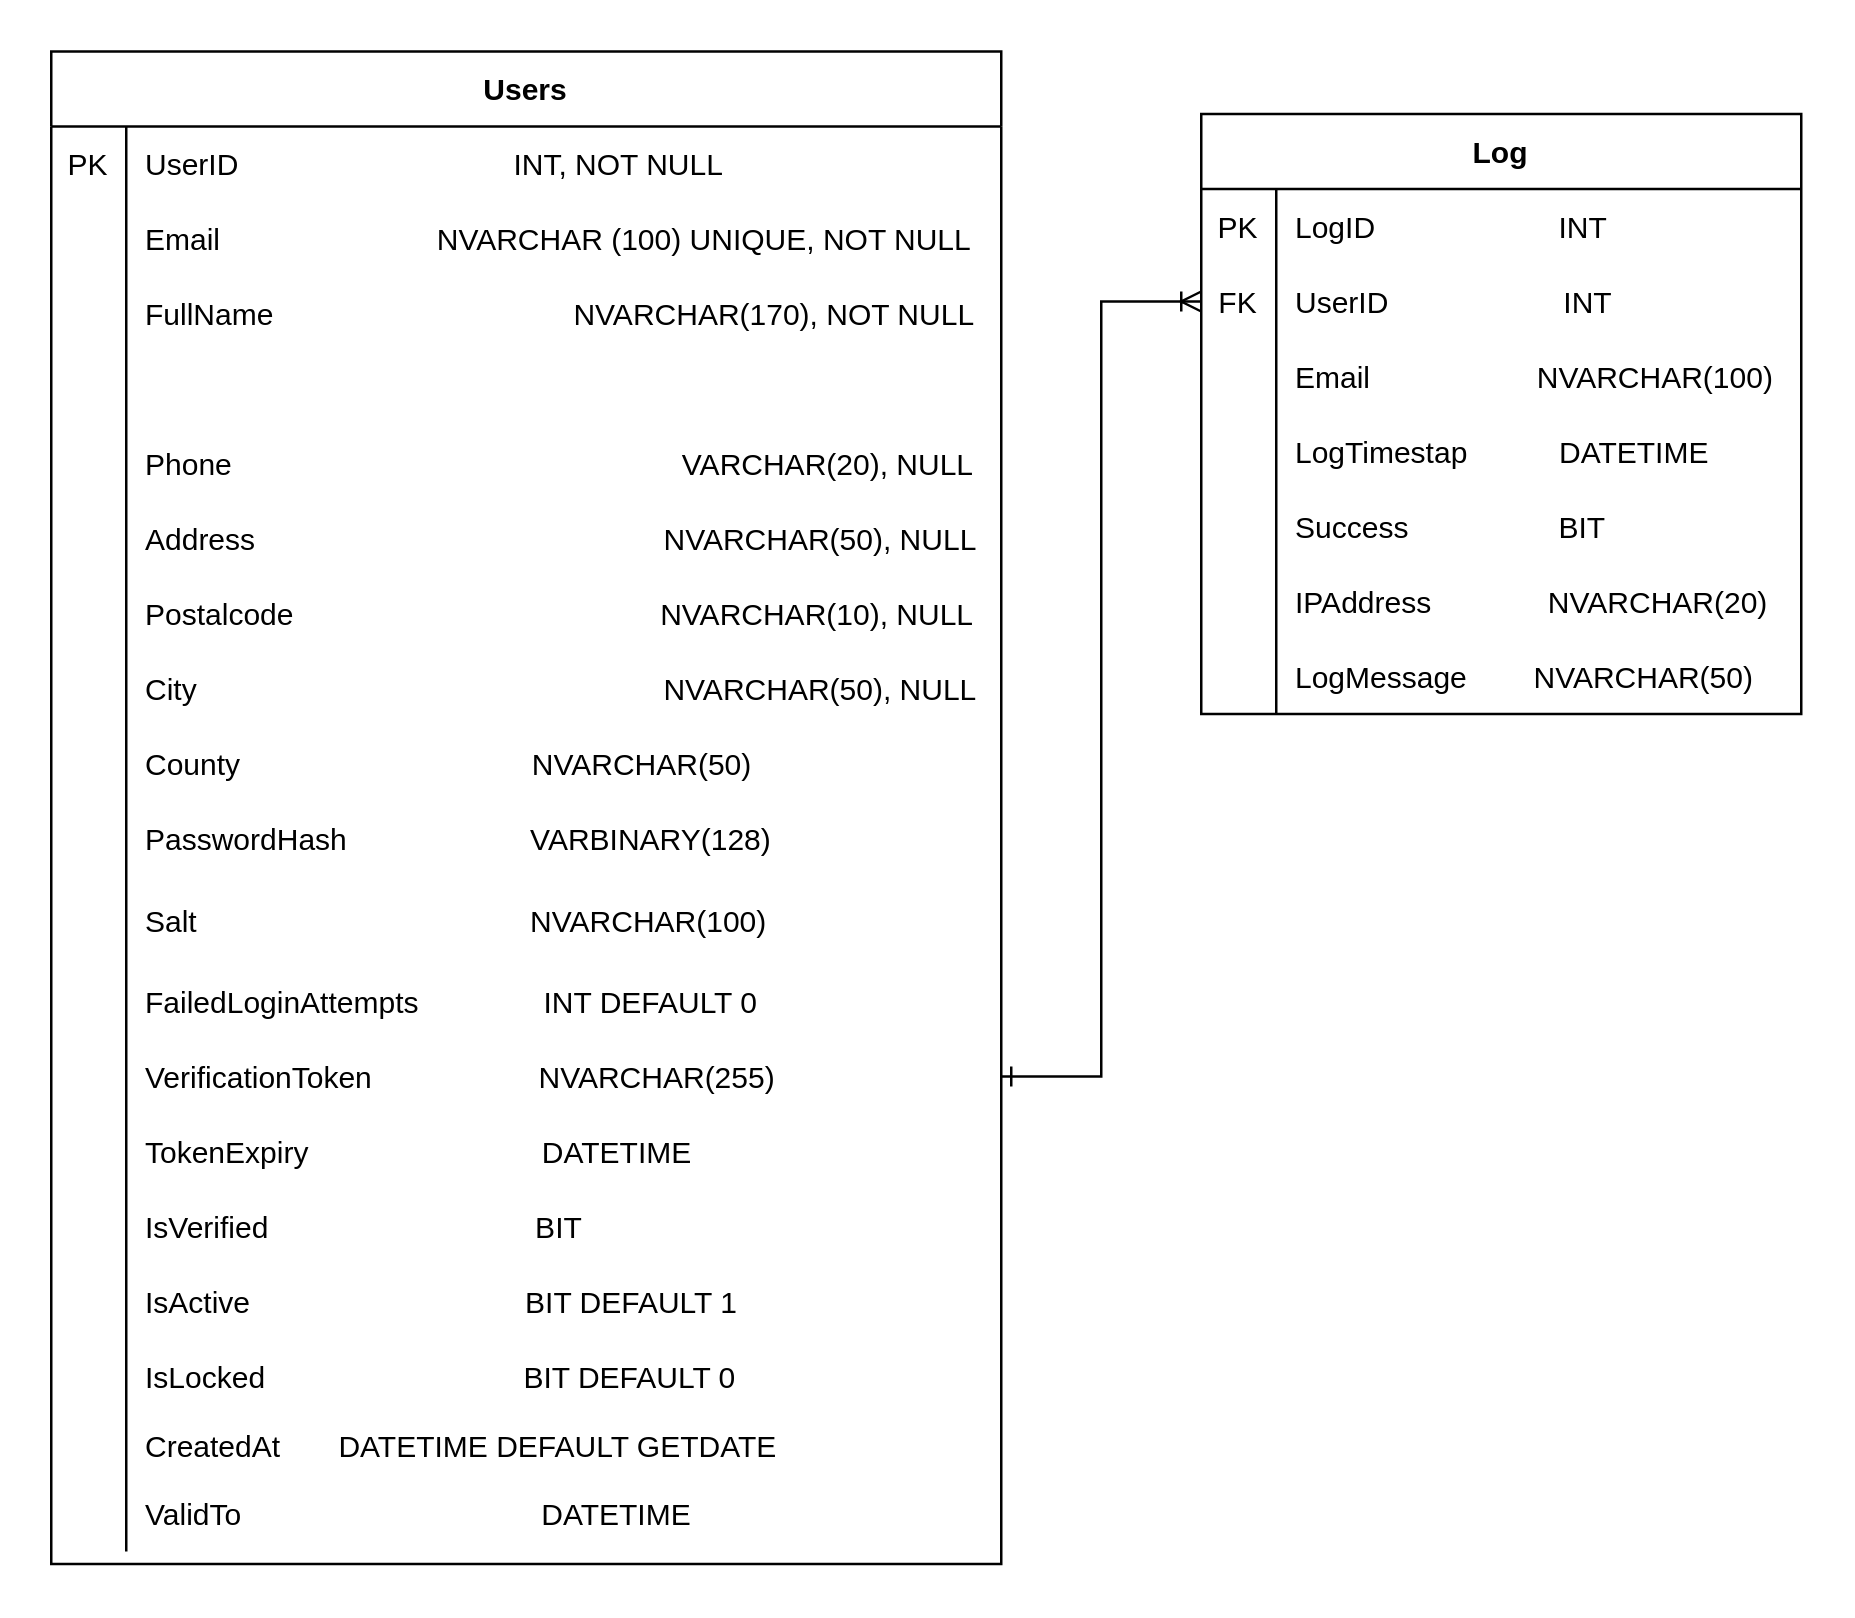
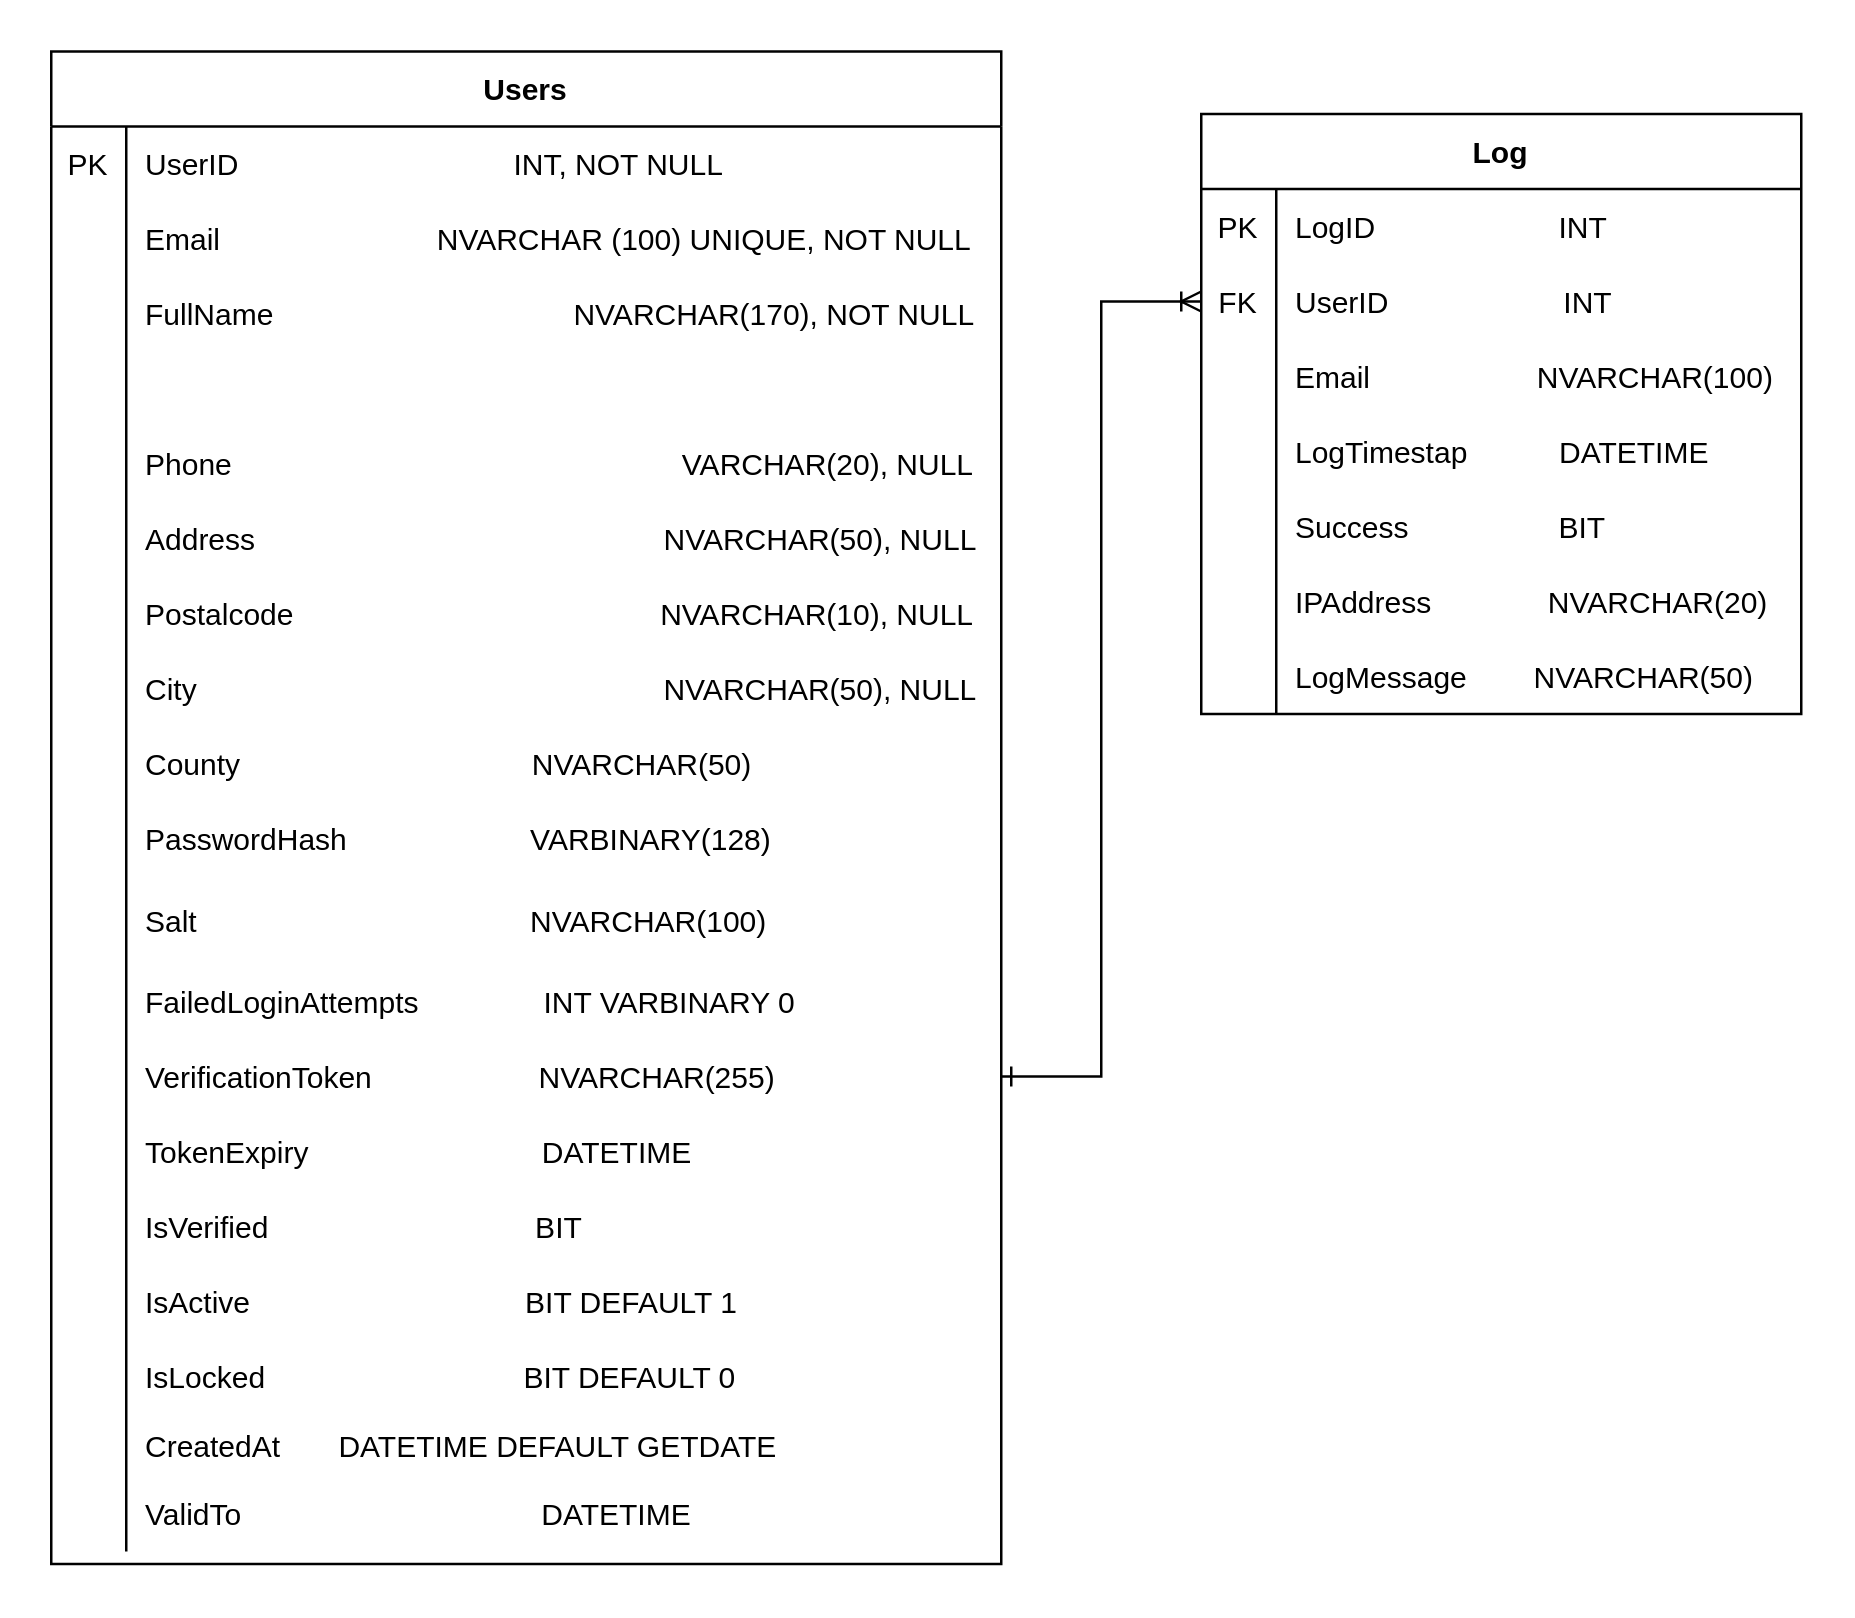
(493, 1003) -> (510, 1003)
